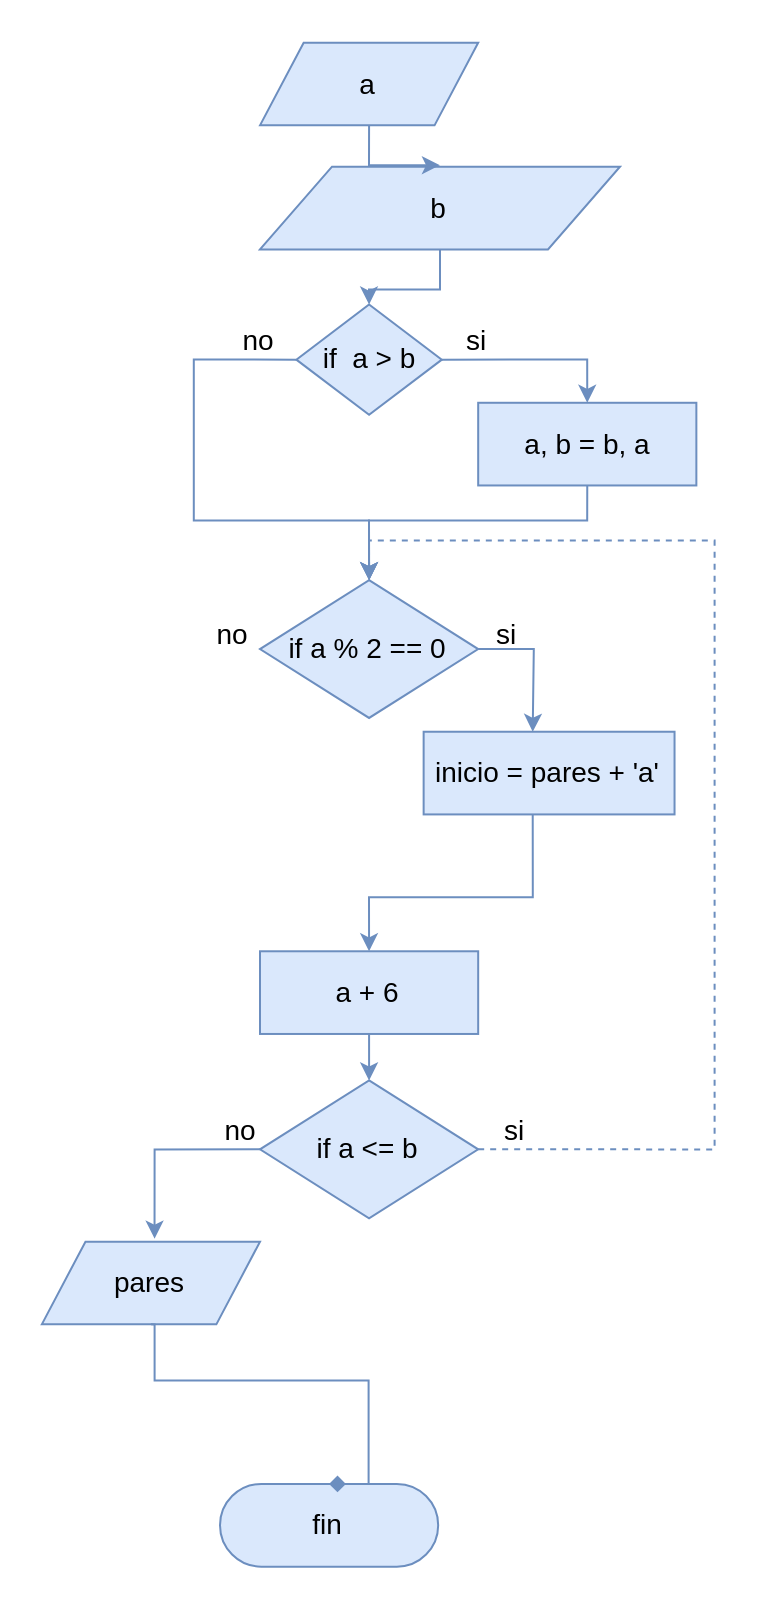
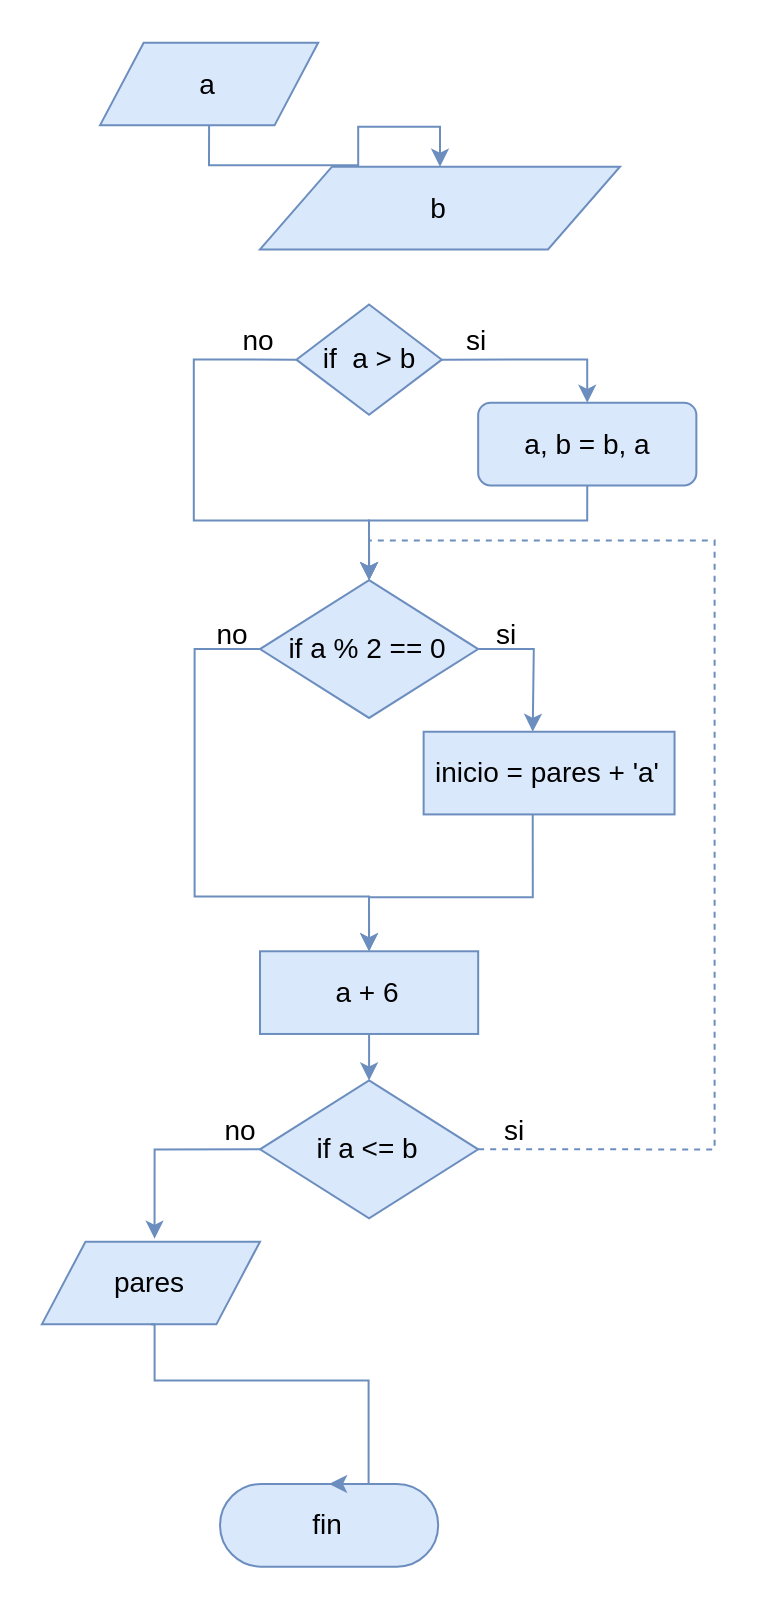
(369, 84) -> (209, 84)
(423, 289) -> none
(587, 444) -> (587, 444)
none -> (195, 825)
(346, 1484) -> (344, 1484)
